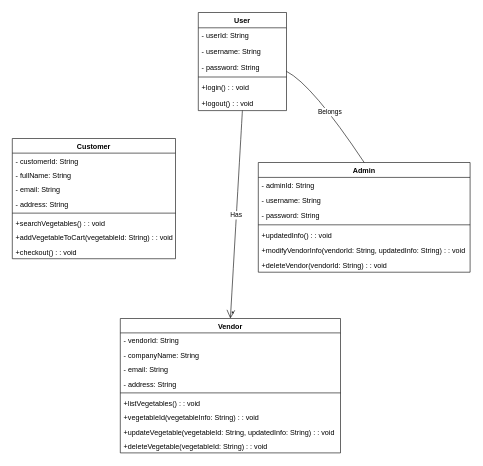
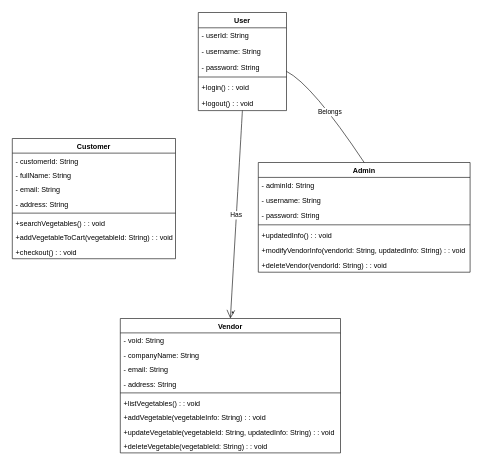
(156, 341) -> (147, 341)
(202, 418) -> (204, 418)
